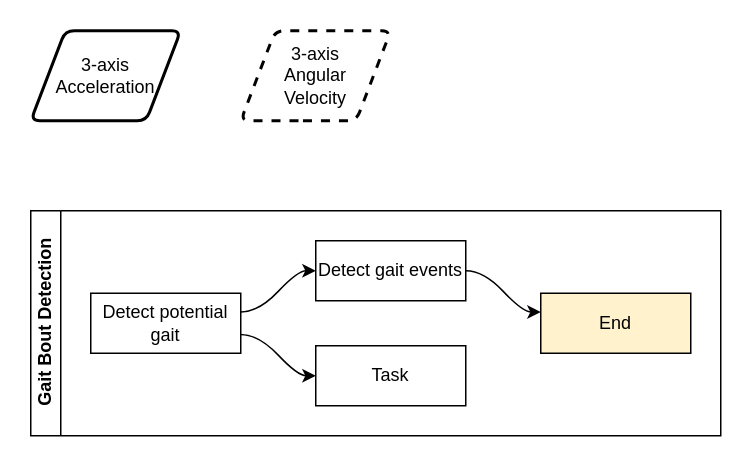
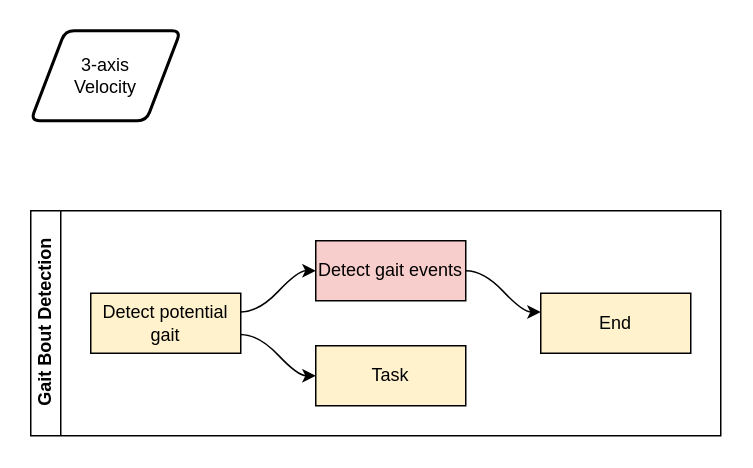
(106, 76) -> (106, 76)
(316, 76) -> none
(391, 271) -> (391, 271)
(166, 323) -> (166, 323)
(391, 376) -> (391, 376)
